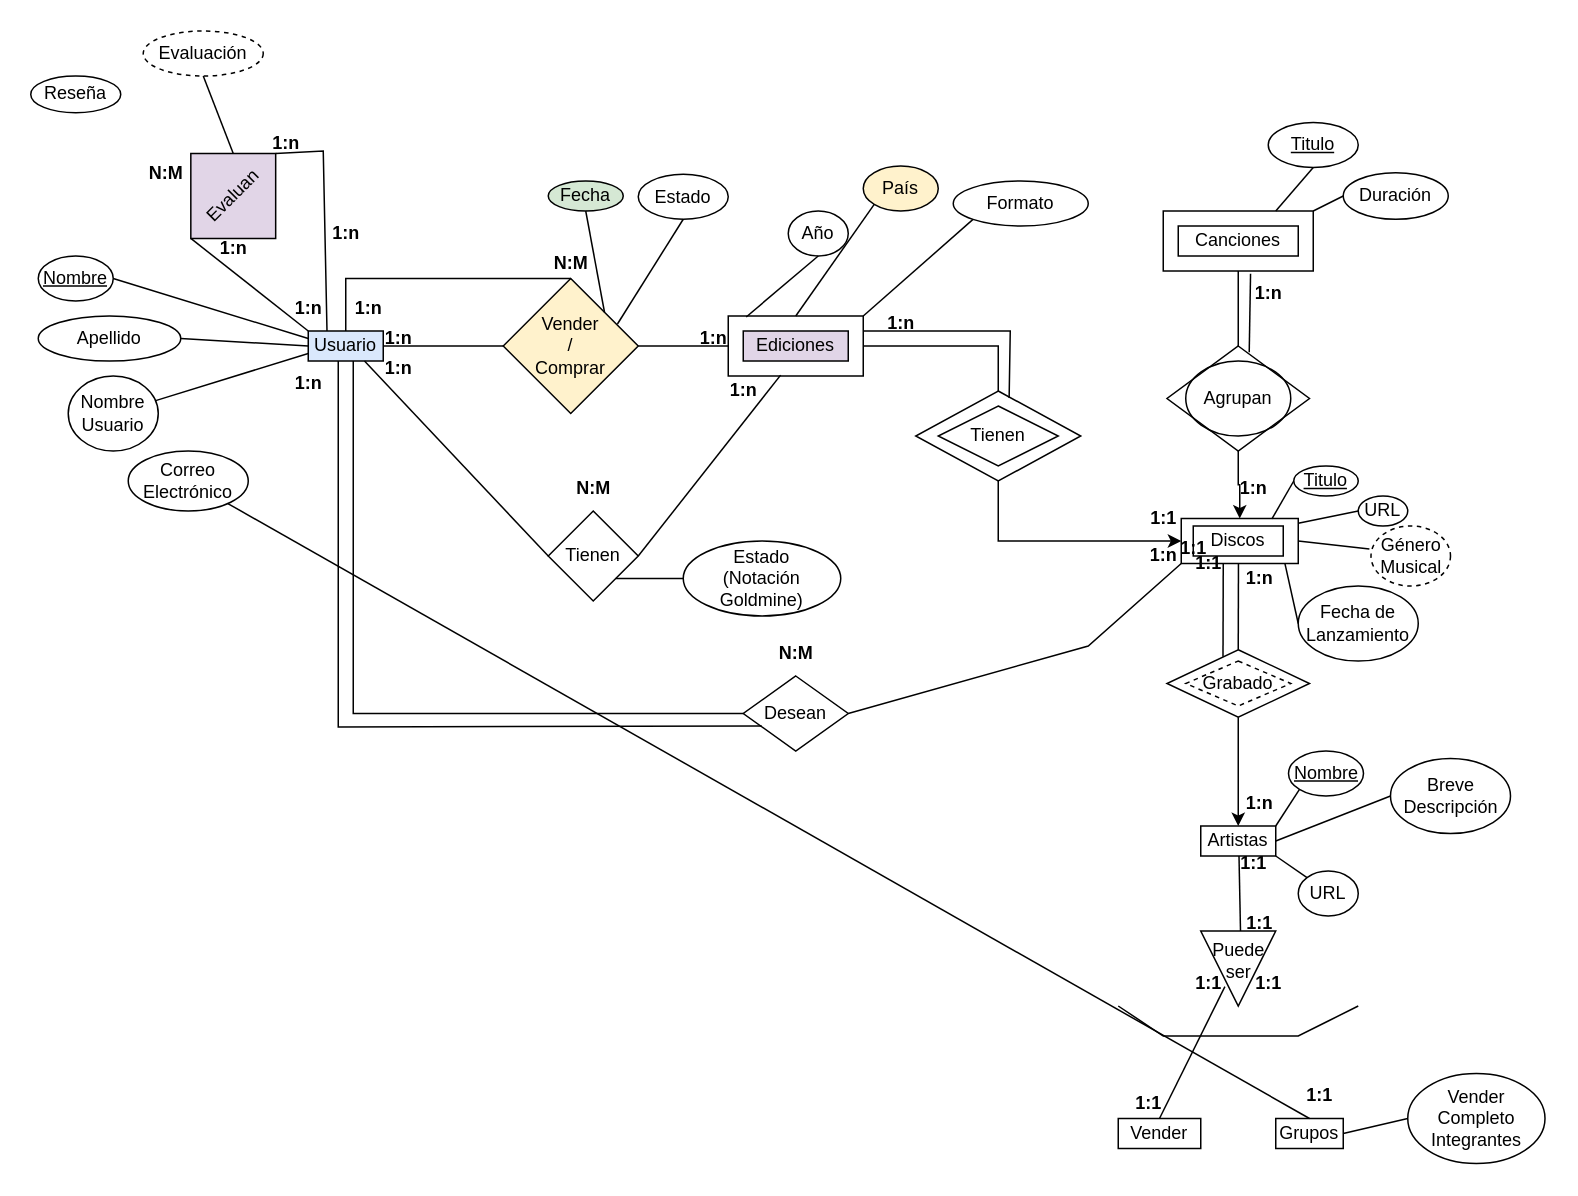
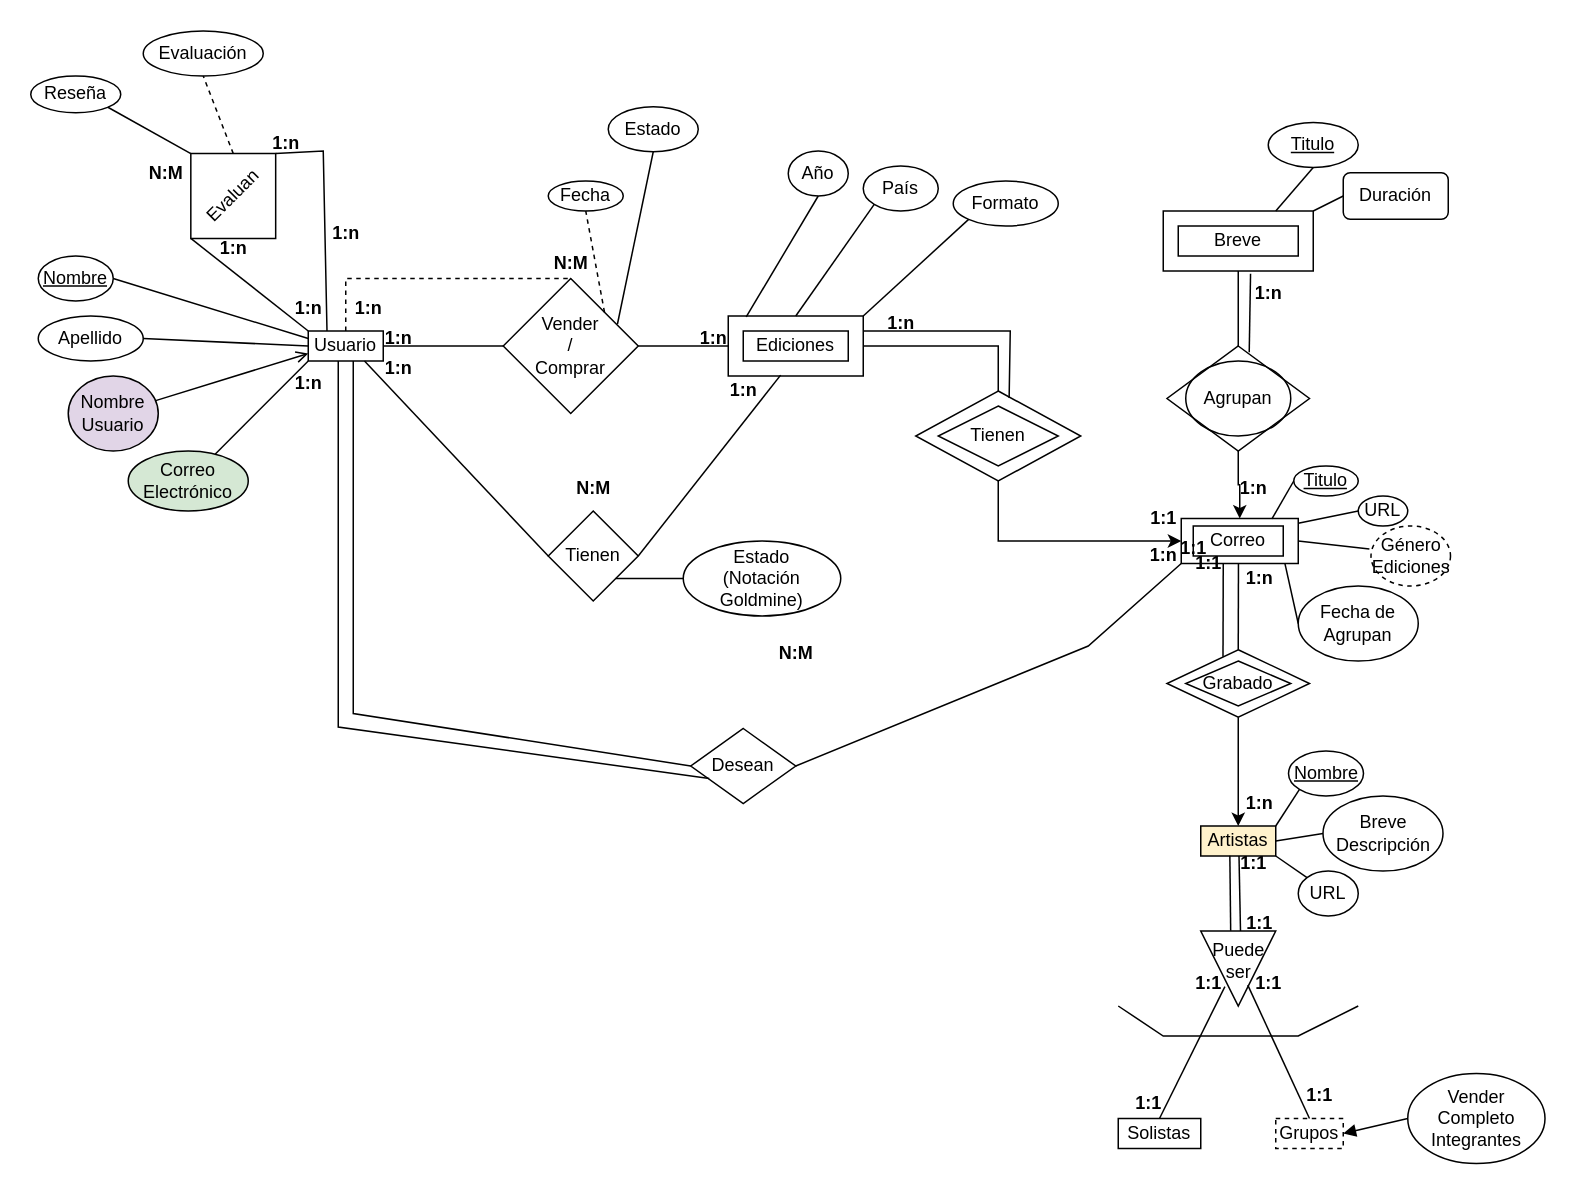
(203, 53) -> (203, 53)
(218, 113) -> (218, 113)
none -> (150, 130)
(901, 188) -> (901, 188)
(233, 196) -> (233, 196)
(586, 196) -> (586, 196)
(1396, 196) -> (1396, 196)
(683, 197) -> (653, 129)
(1021, 203) -> (1006, 203)
(818, 233) -> (818, 173)
(1238, 241) -> (1238, 241)
(595, 261) -> (595, 261)
(434, 278) -> (434, 278)
(110, 338) -> (91, 338)
(346, 346) -> (346, 346)
(571, 346) -> (571, 346)
(796, 346) -> (796, 346)
(302, 355) -> (302, 355)
none -> (261, 408)
(113, 413) -> (113, 413)
(188, 481) -> (188, 481)
(1238, 541) -> (1238, 541)
(1412, 556) -> (1412, 556)
(1358, 623) -> (1358, 623)
(1238, 683) -> (1238, 683)
(796, 713) -> (743, 766)
(1451, 796) -> (1383, 833)
(1238, 841) -> (1238, 841)
(914, 893) -> (1279, 1052)
none -> (1230, 894)
(1350, 1132) -> (1356, 1130)
(1160, 1133) -> (1160, 1133)
(1310, 1133) -> (1310, 1133)
